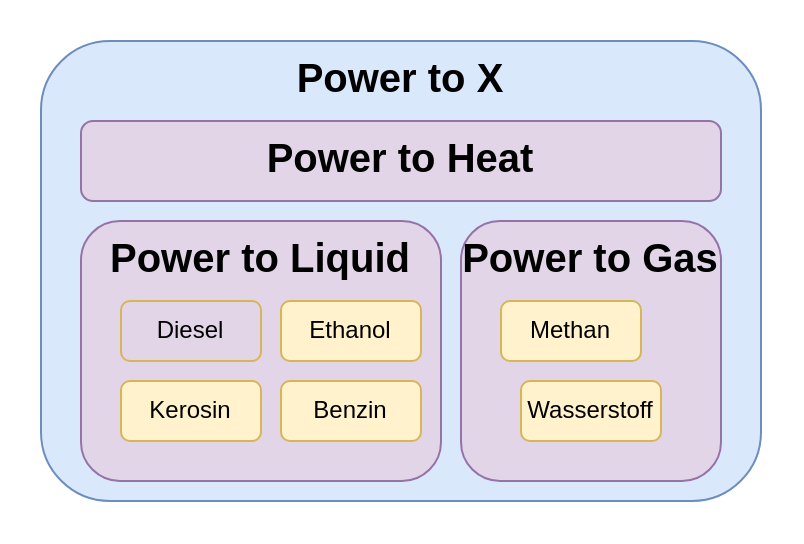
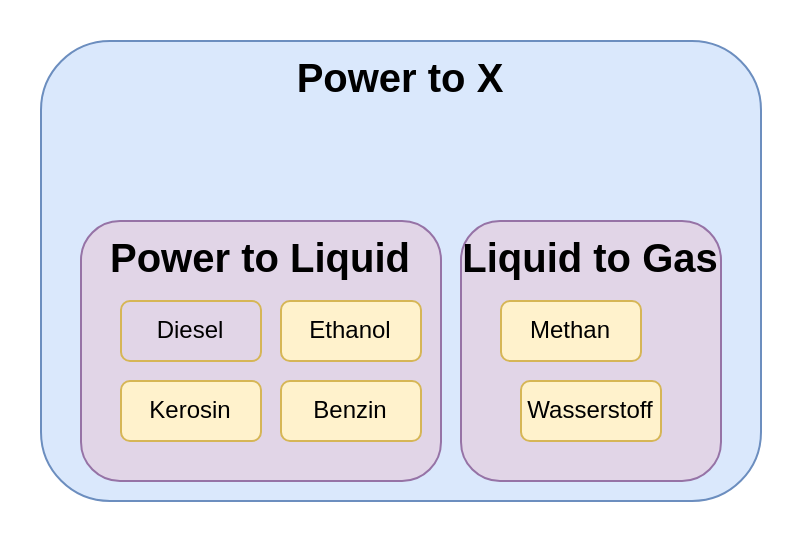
(401, 161) -> none
(591, 249) -> (591, 249)
